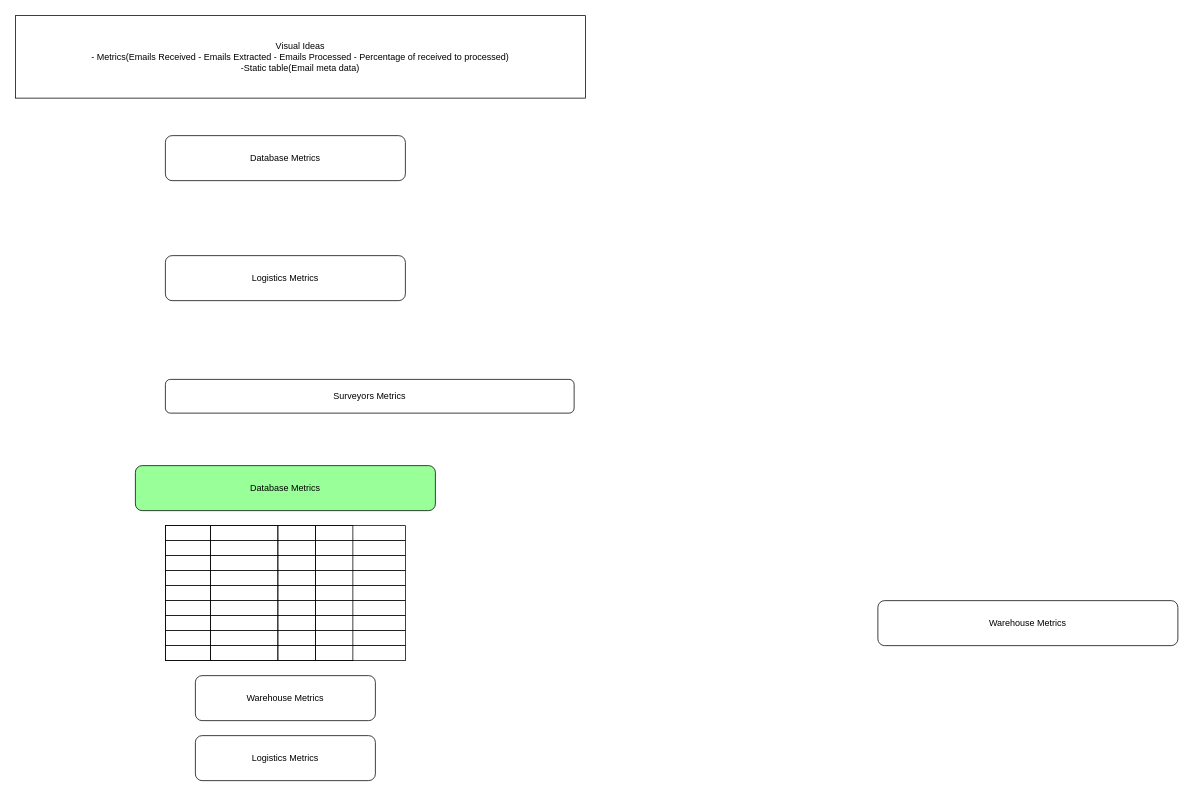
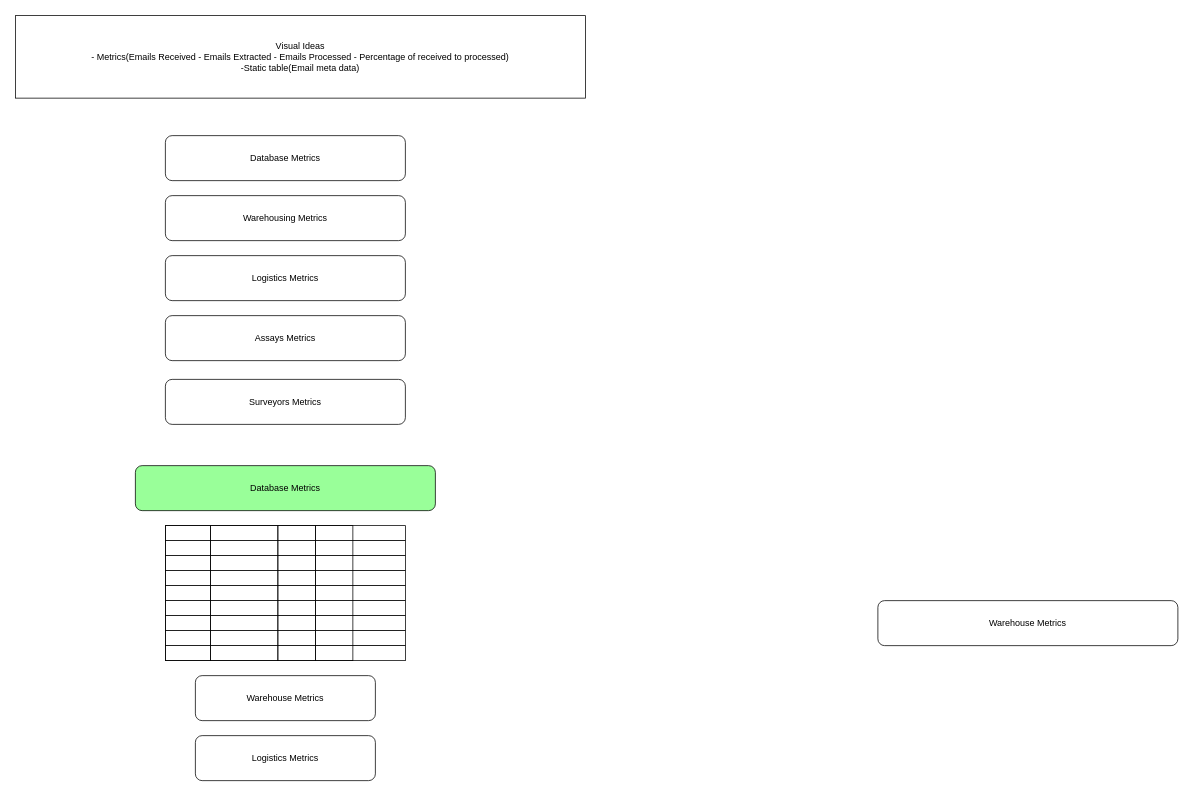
none -> (285, 218)
none -> (285, 338)
(370, 396) -> (285, 402)
